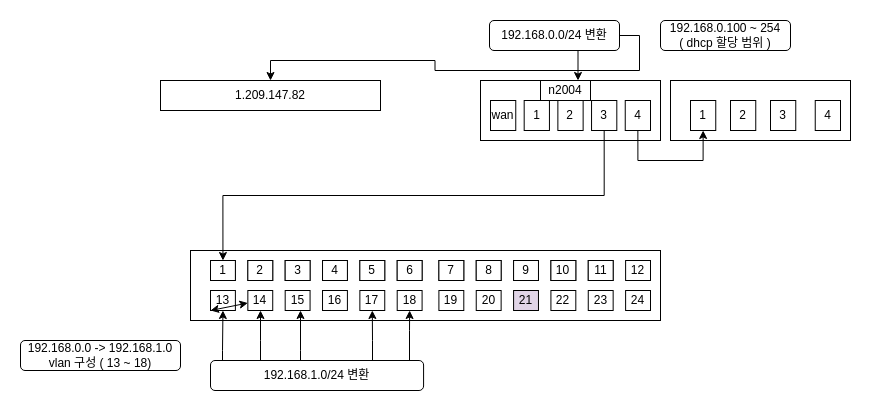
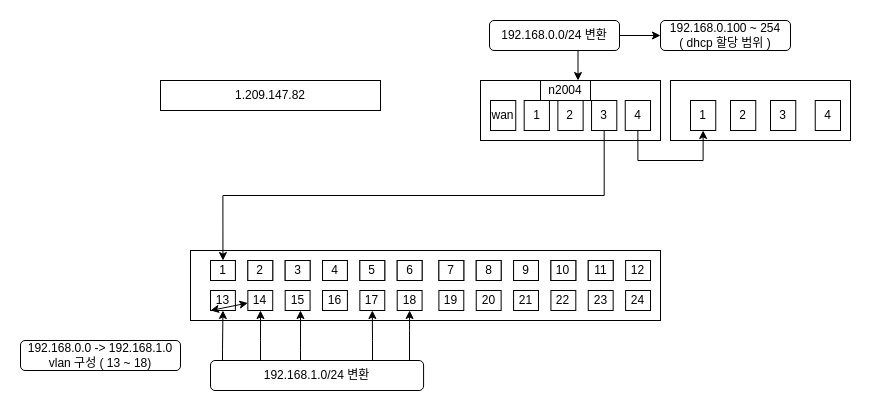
(462, 71) -> (645, 36)
(526, 301) -> (526, 301)
